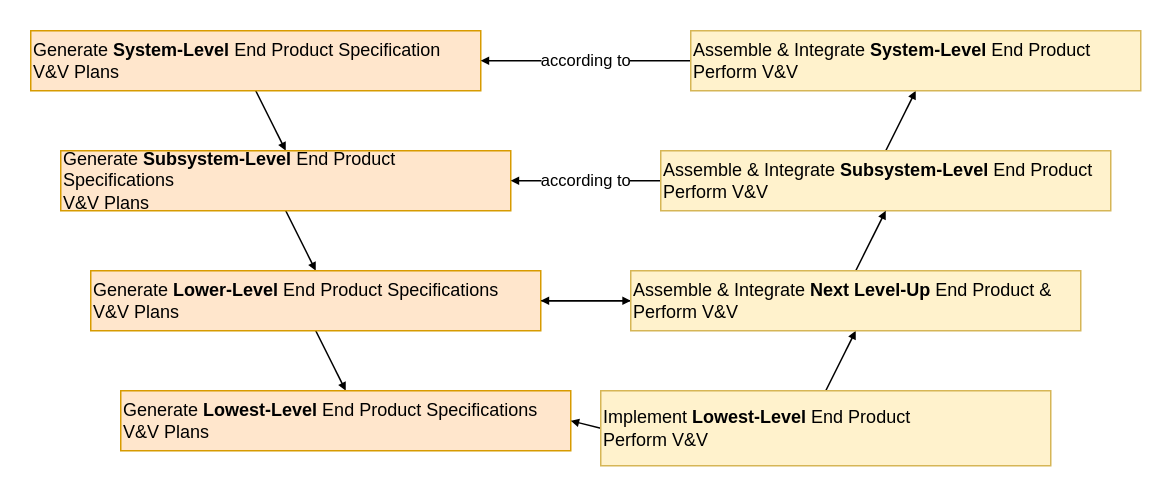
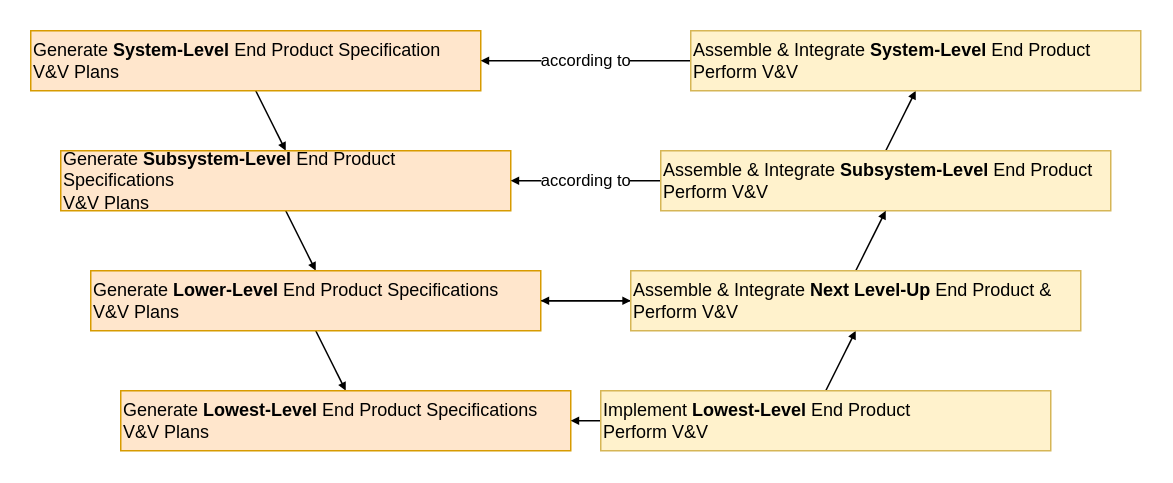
(826, 428) -> (826, 421)
